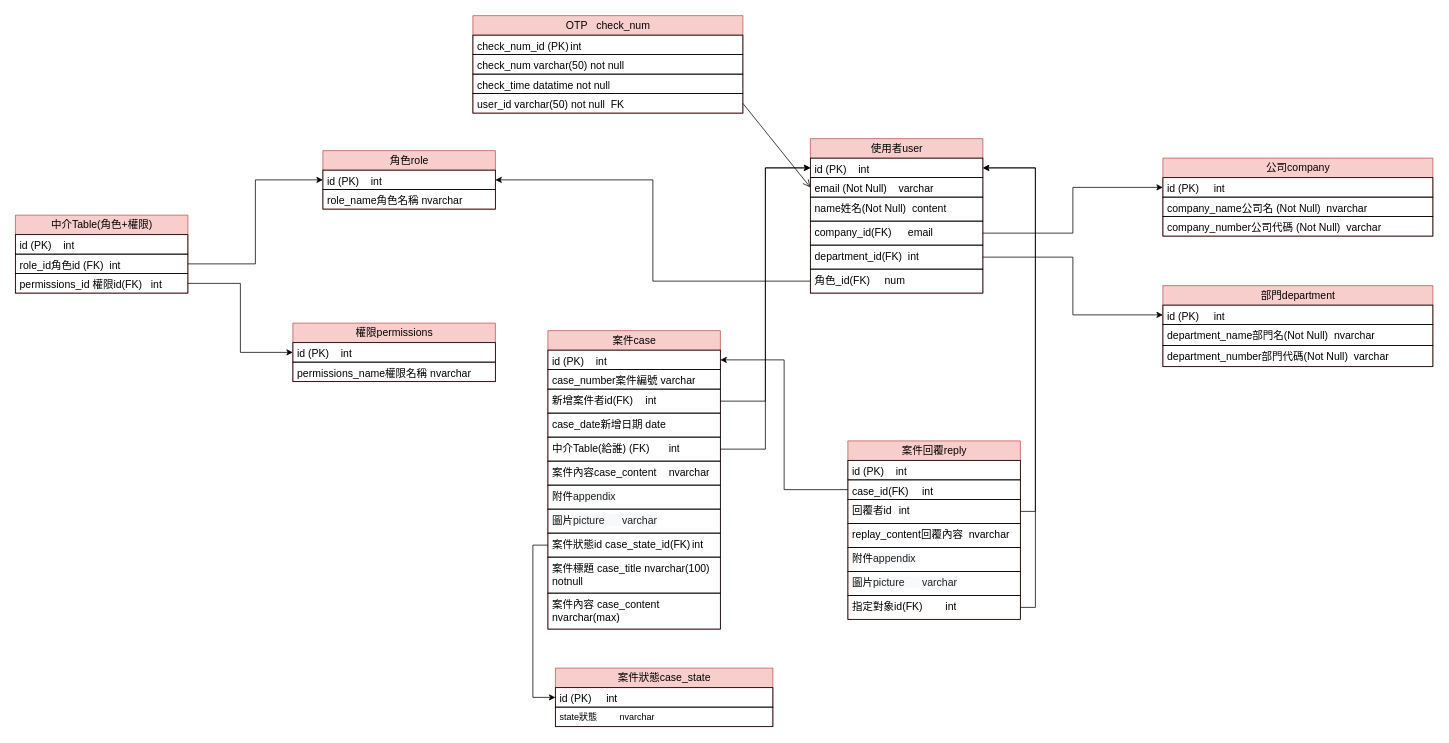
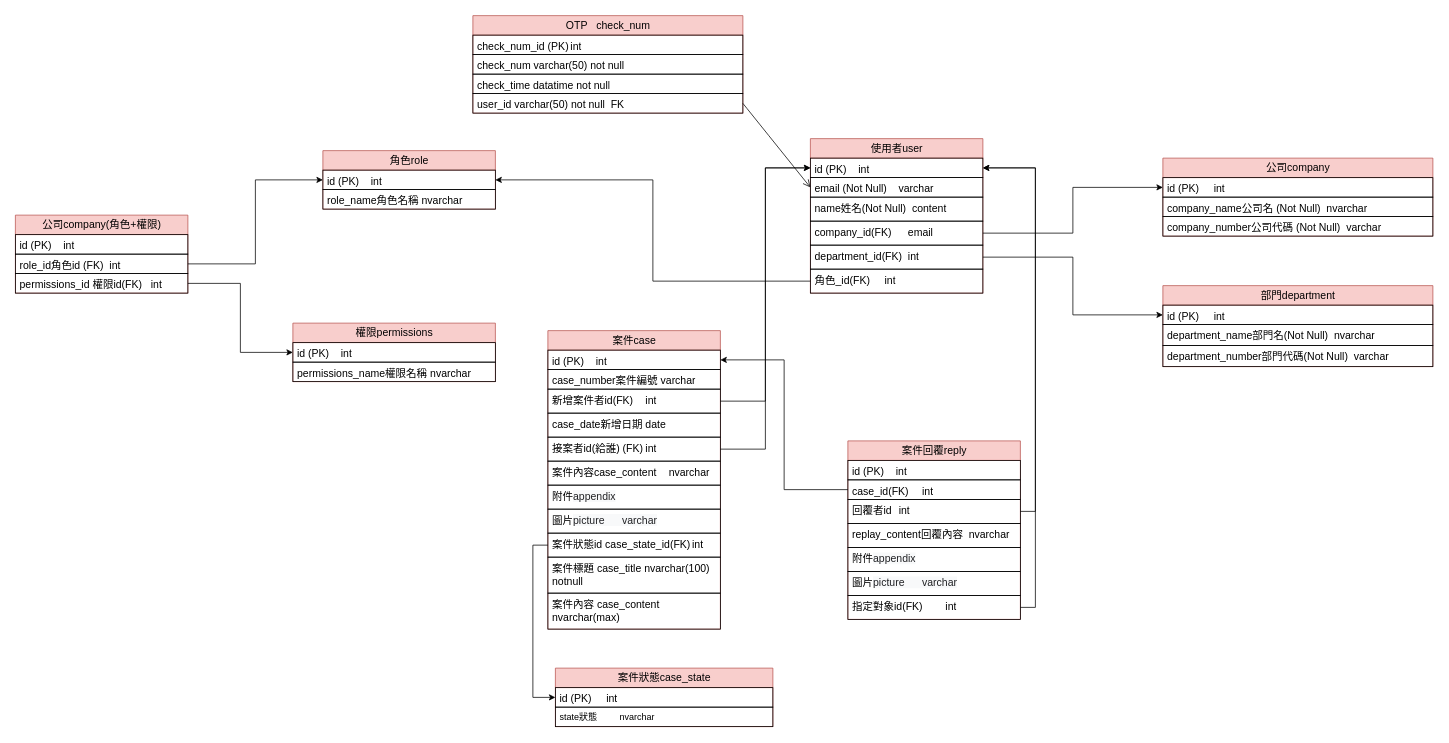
(102, 225) -> (102, 225)
(850, 280) -> (849, 280)
(607, 448) -> (604, 448)
